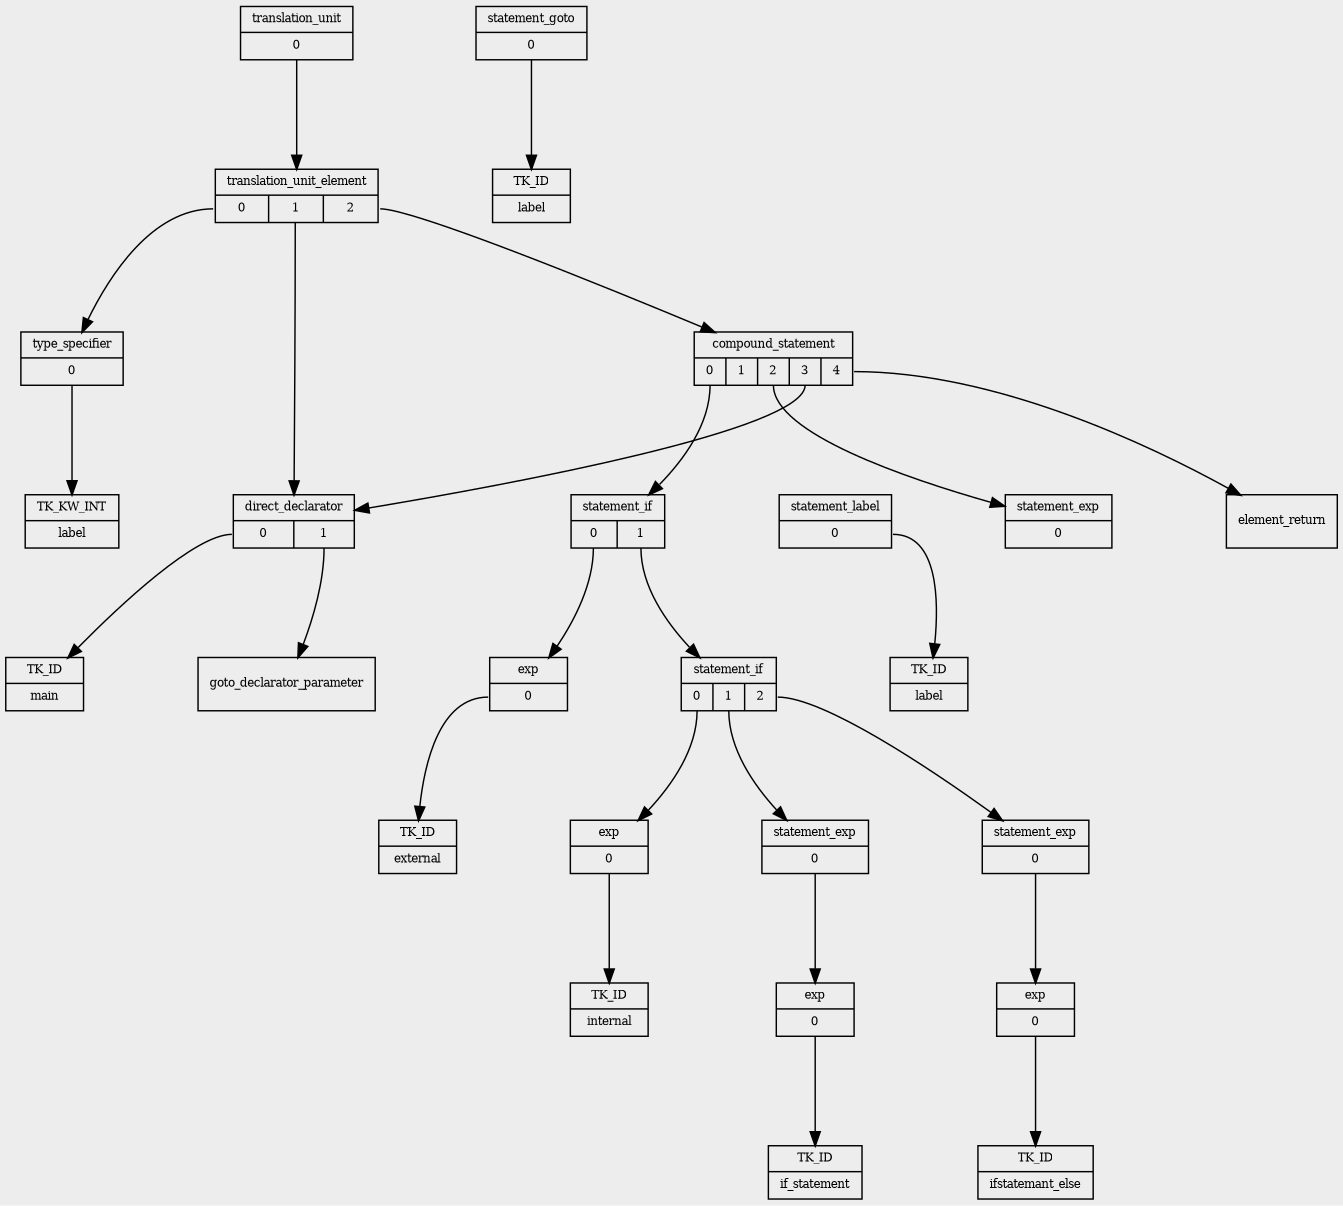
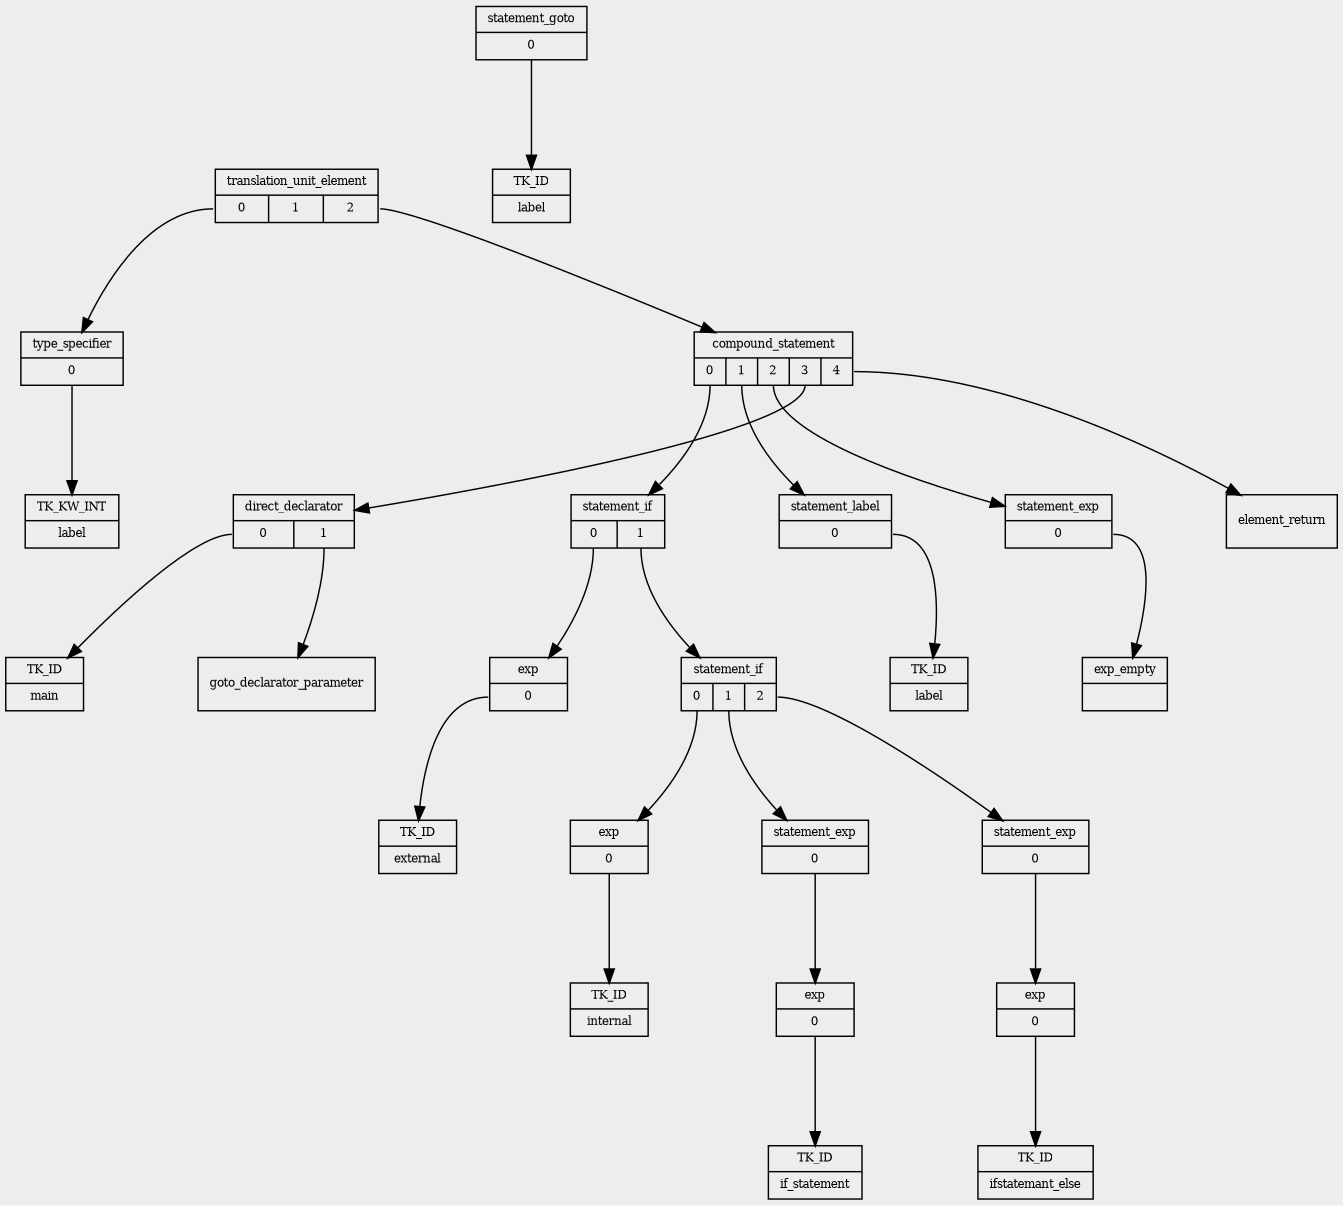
(297, 33) -> none
(295, 352) -> none
none -> (758, 440)
none -> (1125, 684)
